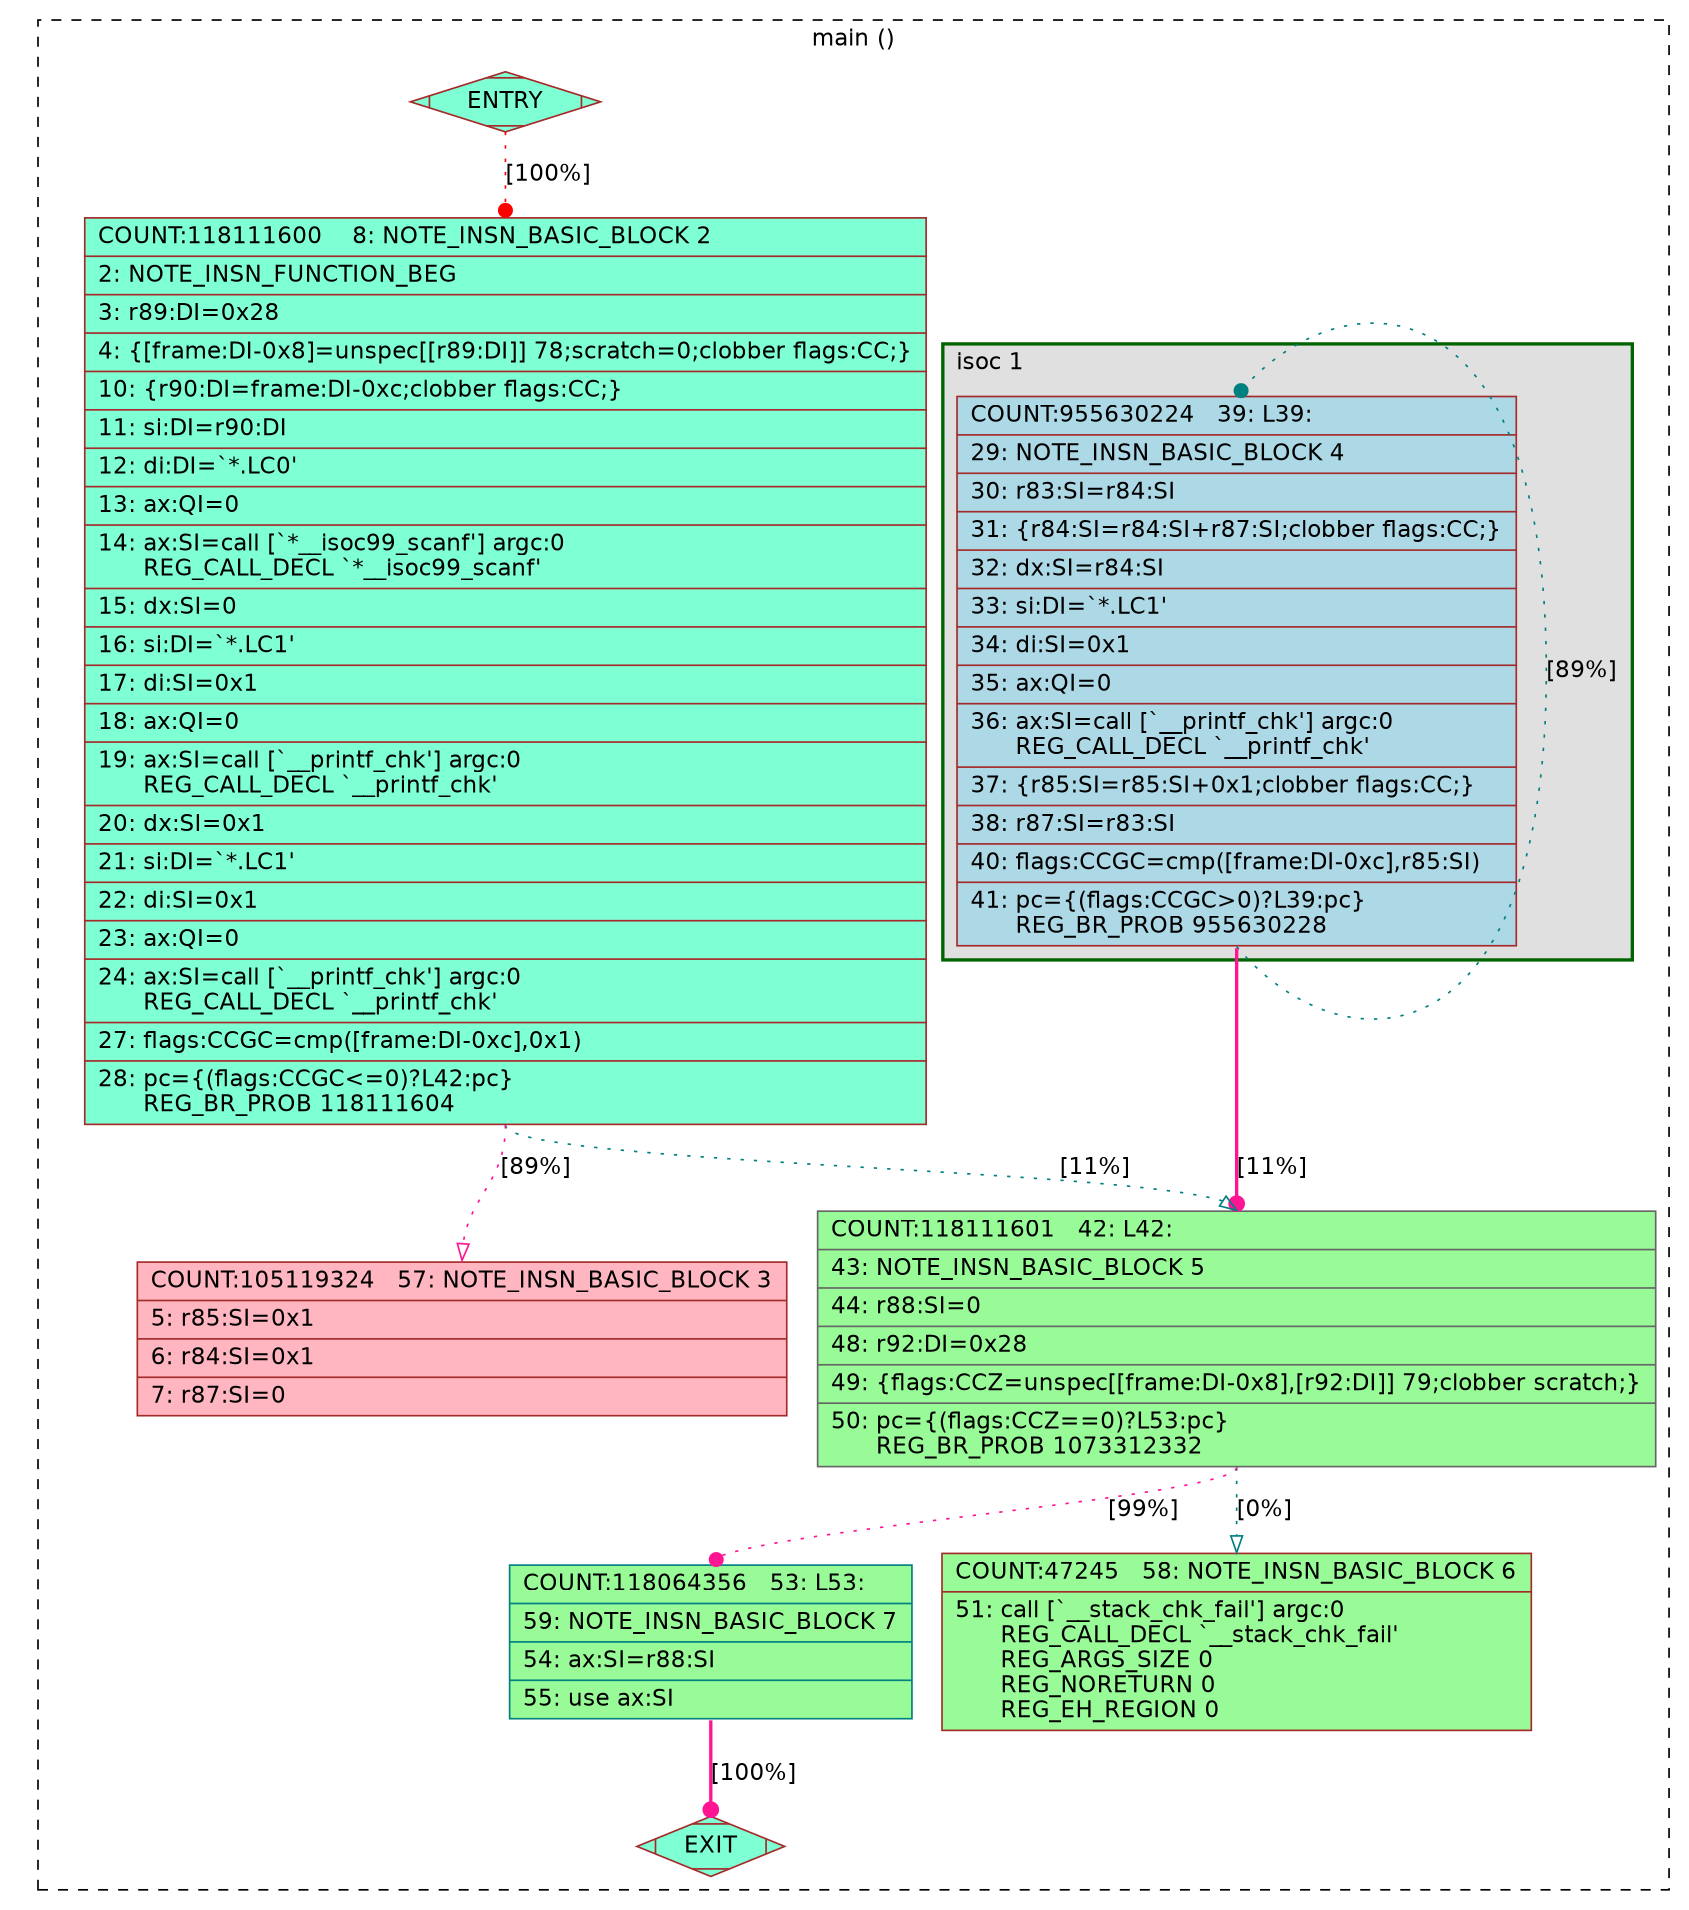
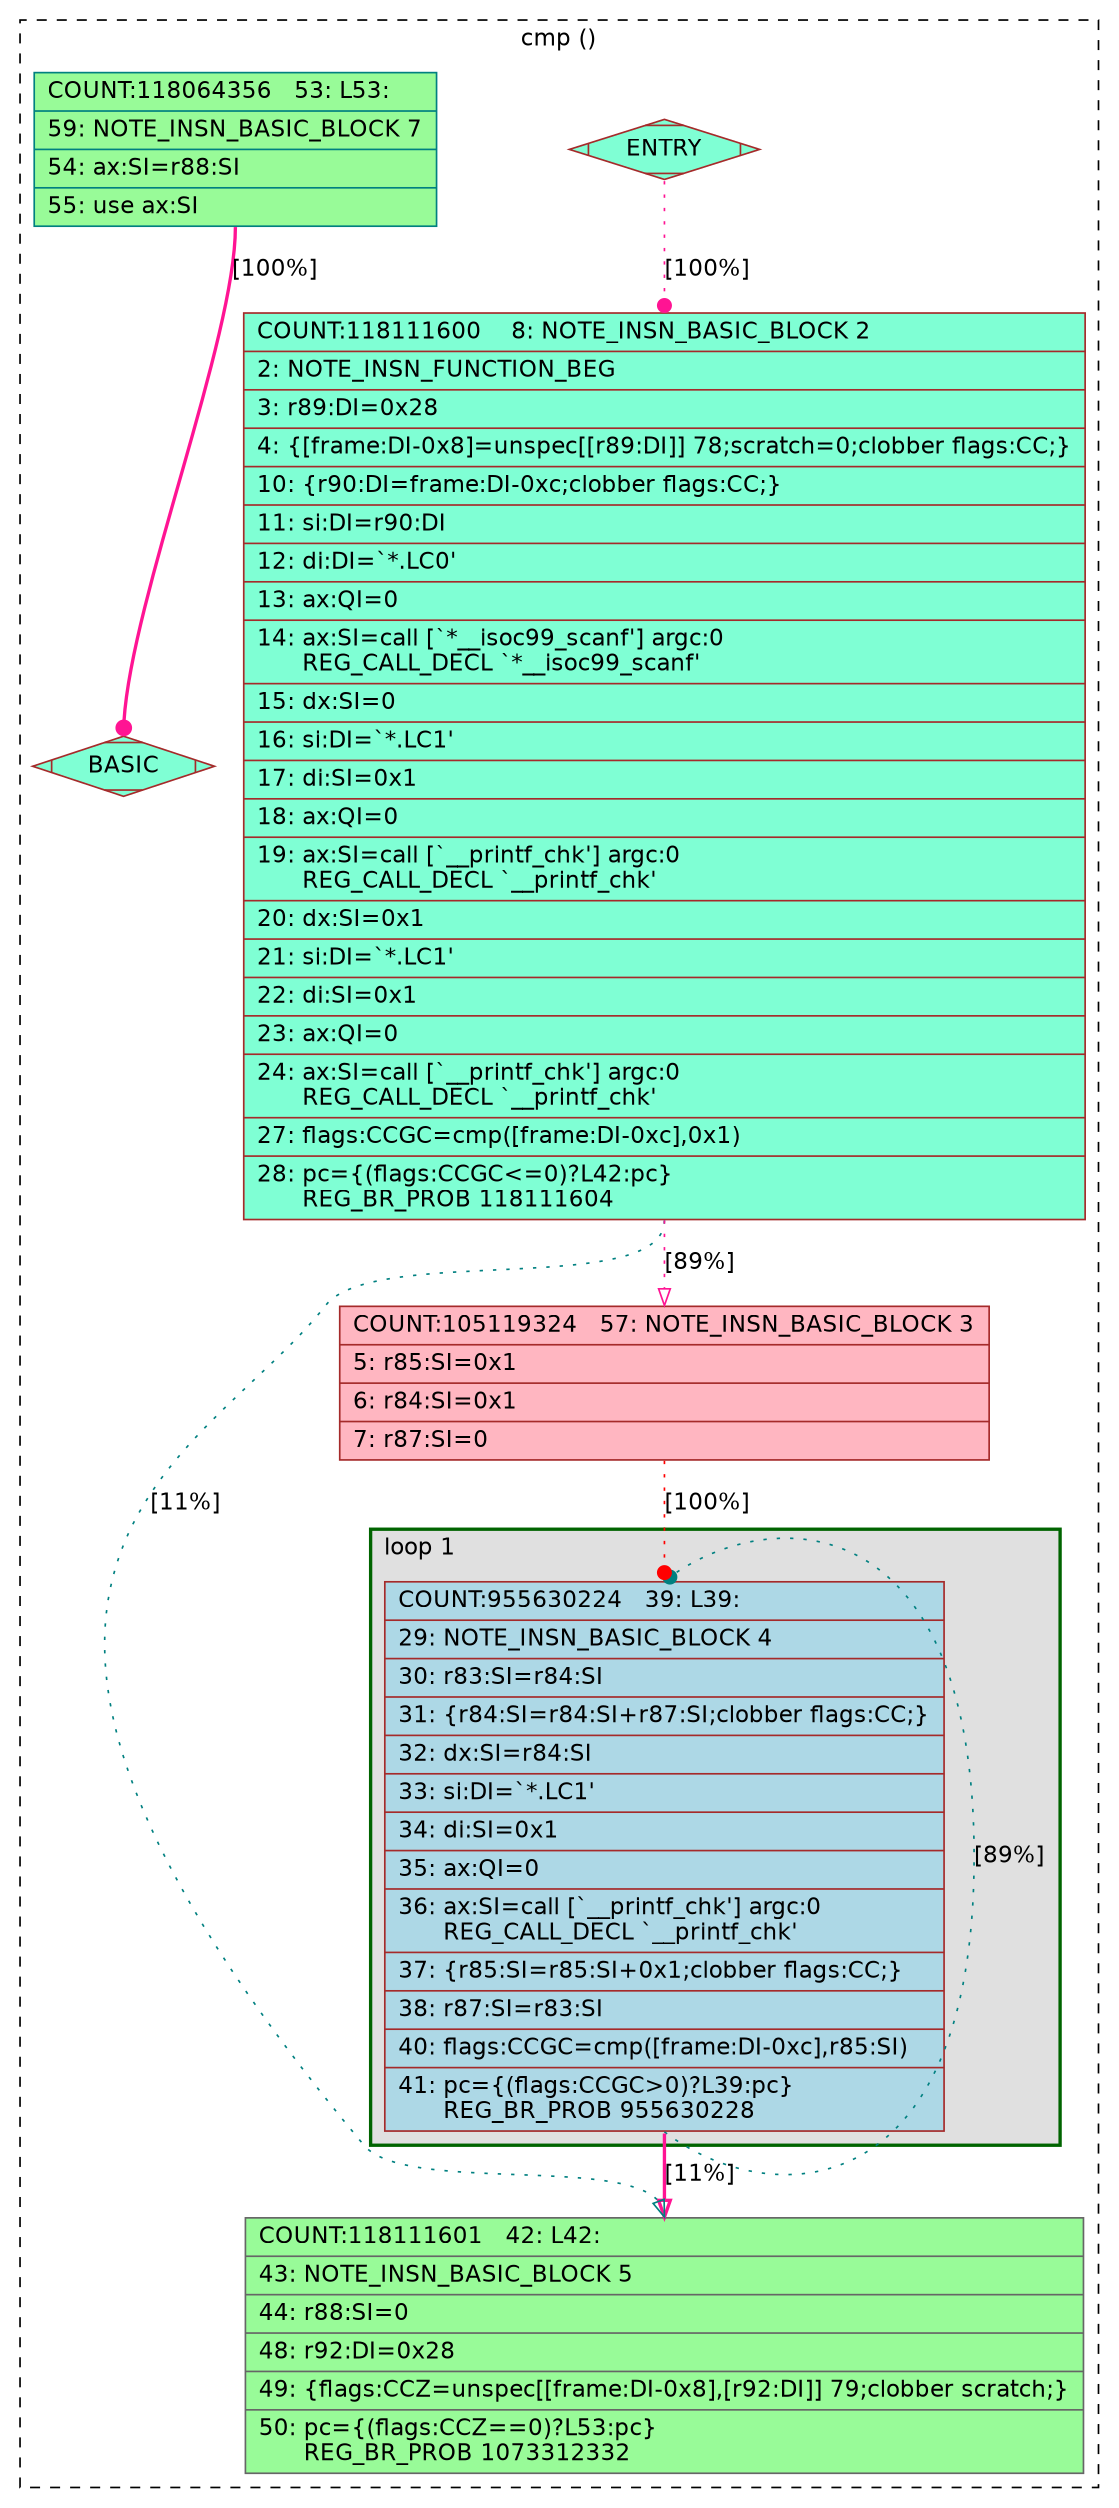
(854, 39) -> (559, 39)
(505, 168) -> (664, 240)
(990, 363) -> (420, 1548)
(1237, 1072) -> (664, 2167)
none -> (664, 1513)
(980, 1515) -> none
(1237, 1642) -> none
(711, 1846) -> (124, 766)
